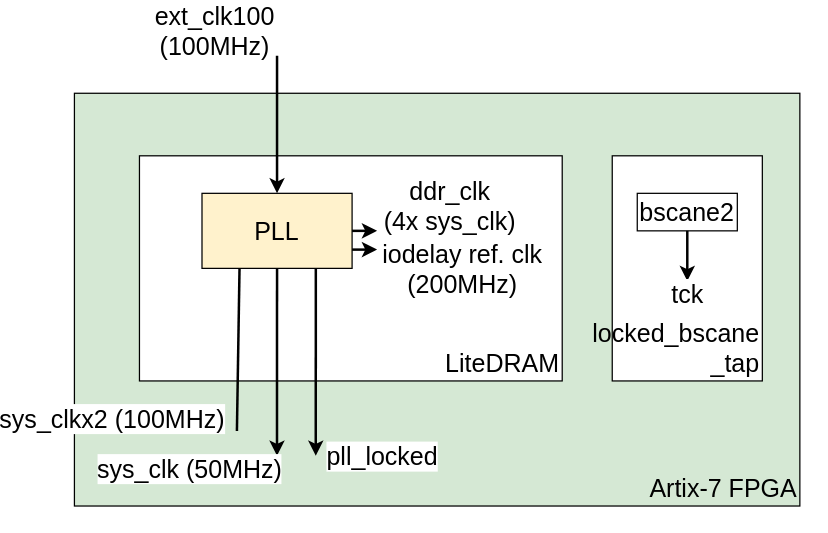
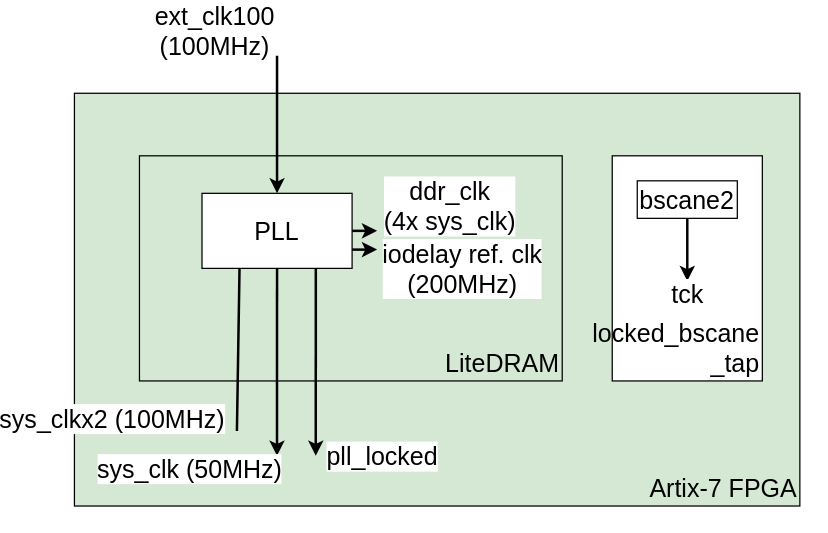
(687, 212) -> (687, 199)
(277, 231) -> (277, 231)
(507, 362) -> (507, 362)
